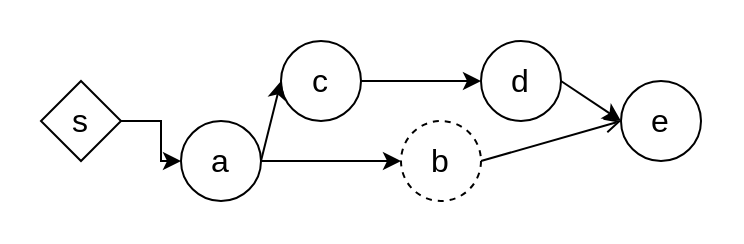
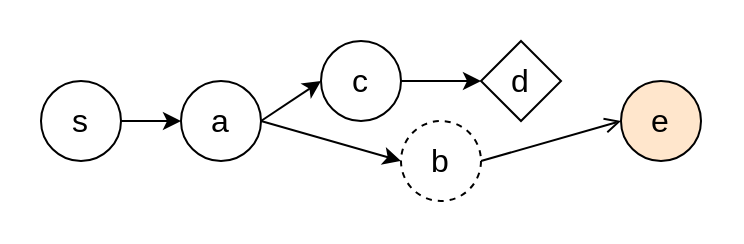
(321, 81) -> (361, 81)
(521, 81) -> (521, 81)
(585, 97) -> none
(81, 121) -> (81, 121)
(661, 121) -> (661, 121)
(221, 161) -> (221, 121)
